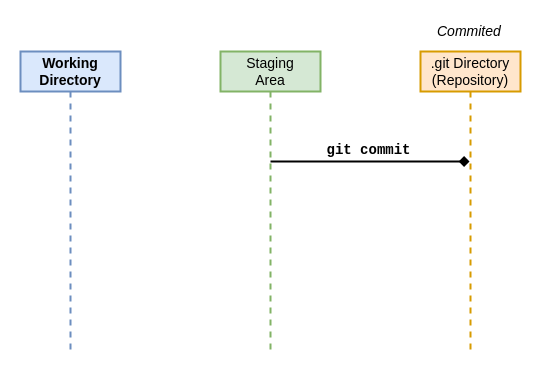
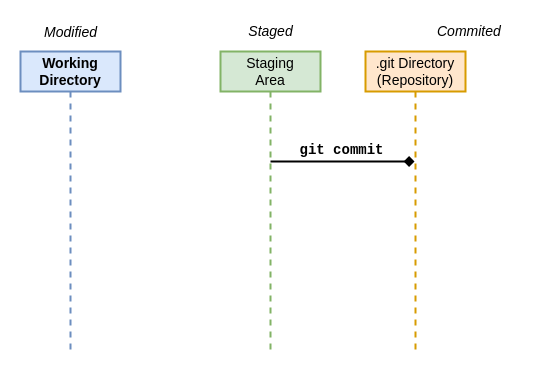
none -> (271, 31)
none -> (71, 32)
(471, 202) -> (416, 202)
